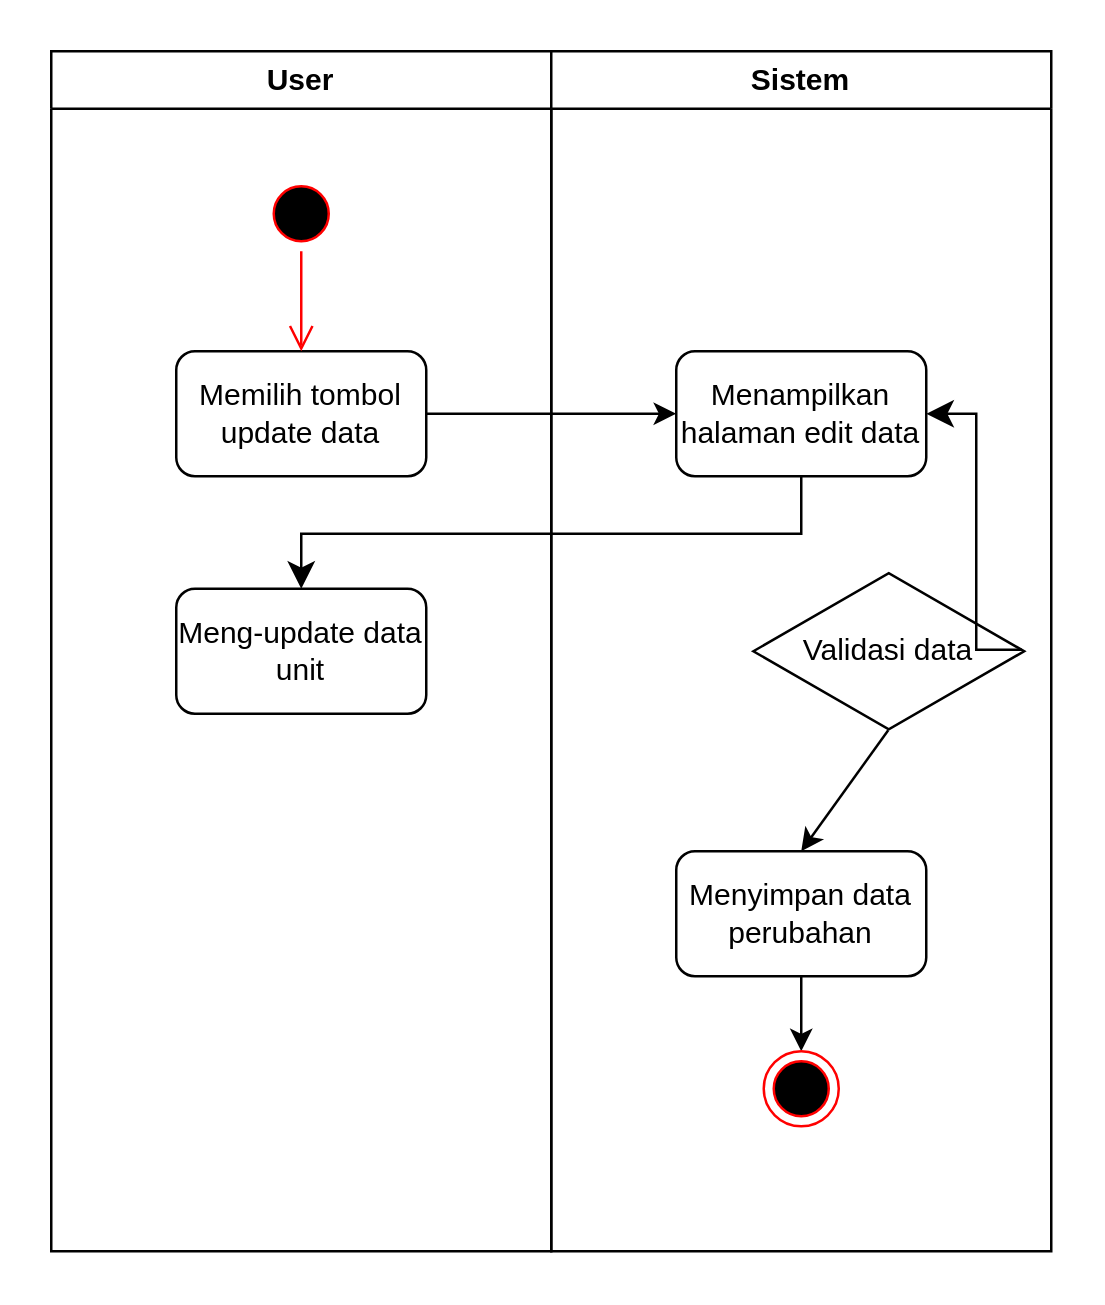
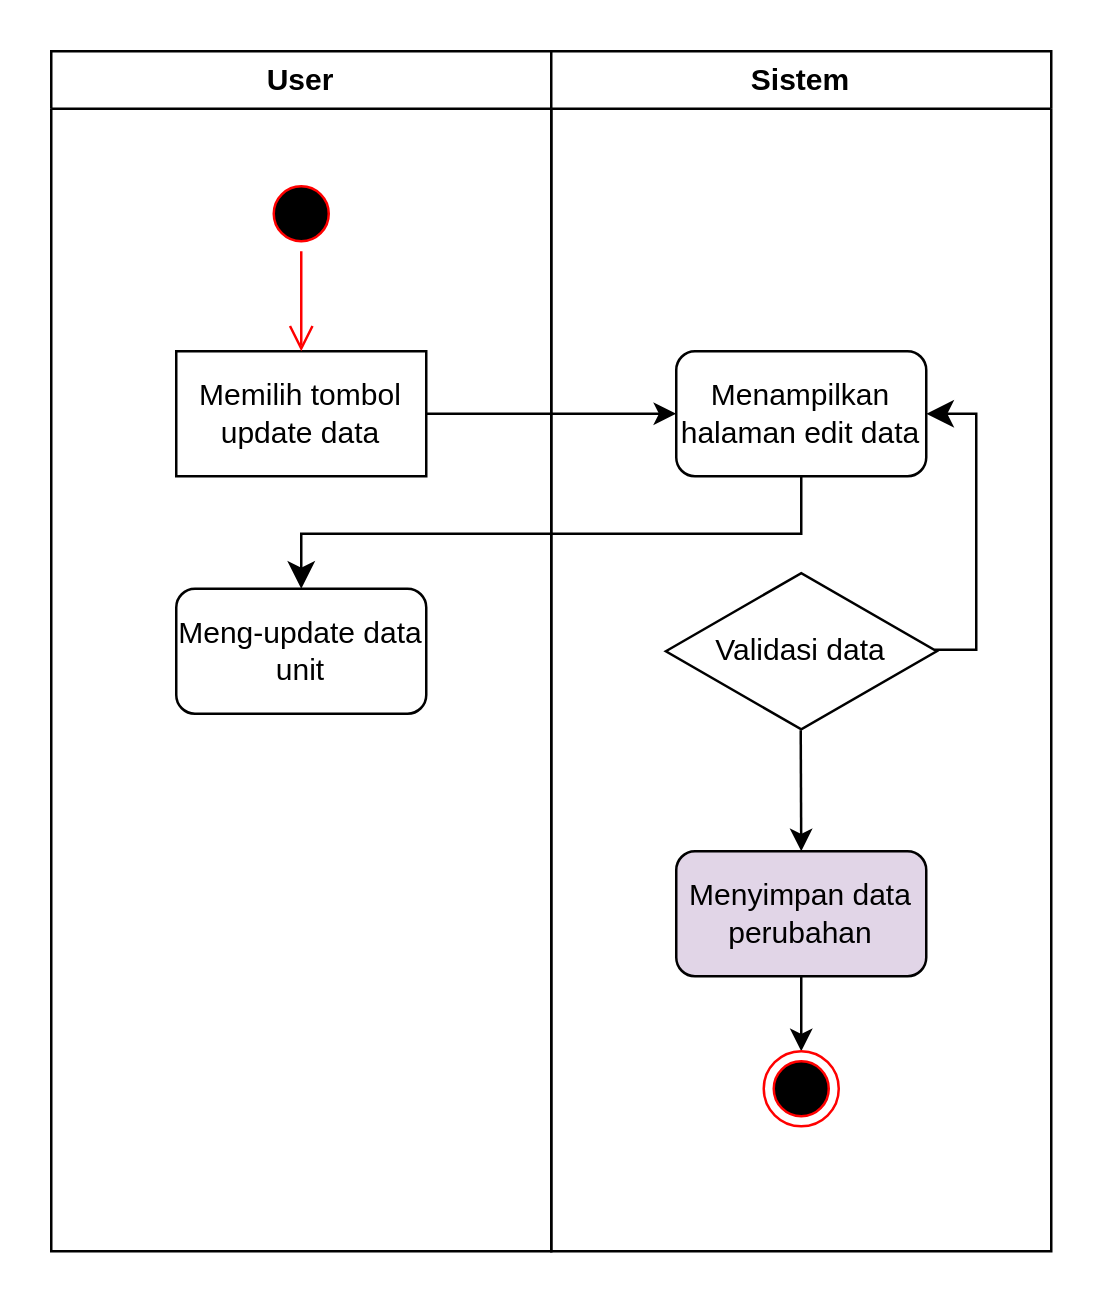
(301, 414) -> (301, 414)
(889, 651) -> (801, 651)
(801, 914) -> (801, 914)
